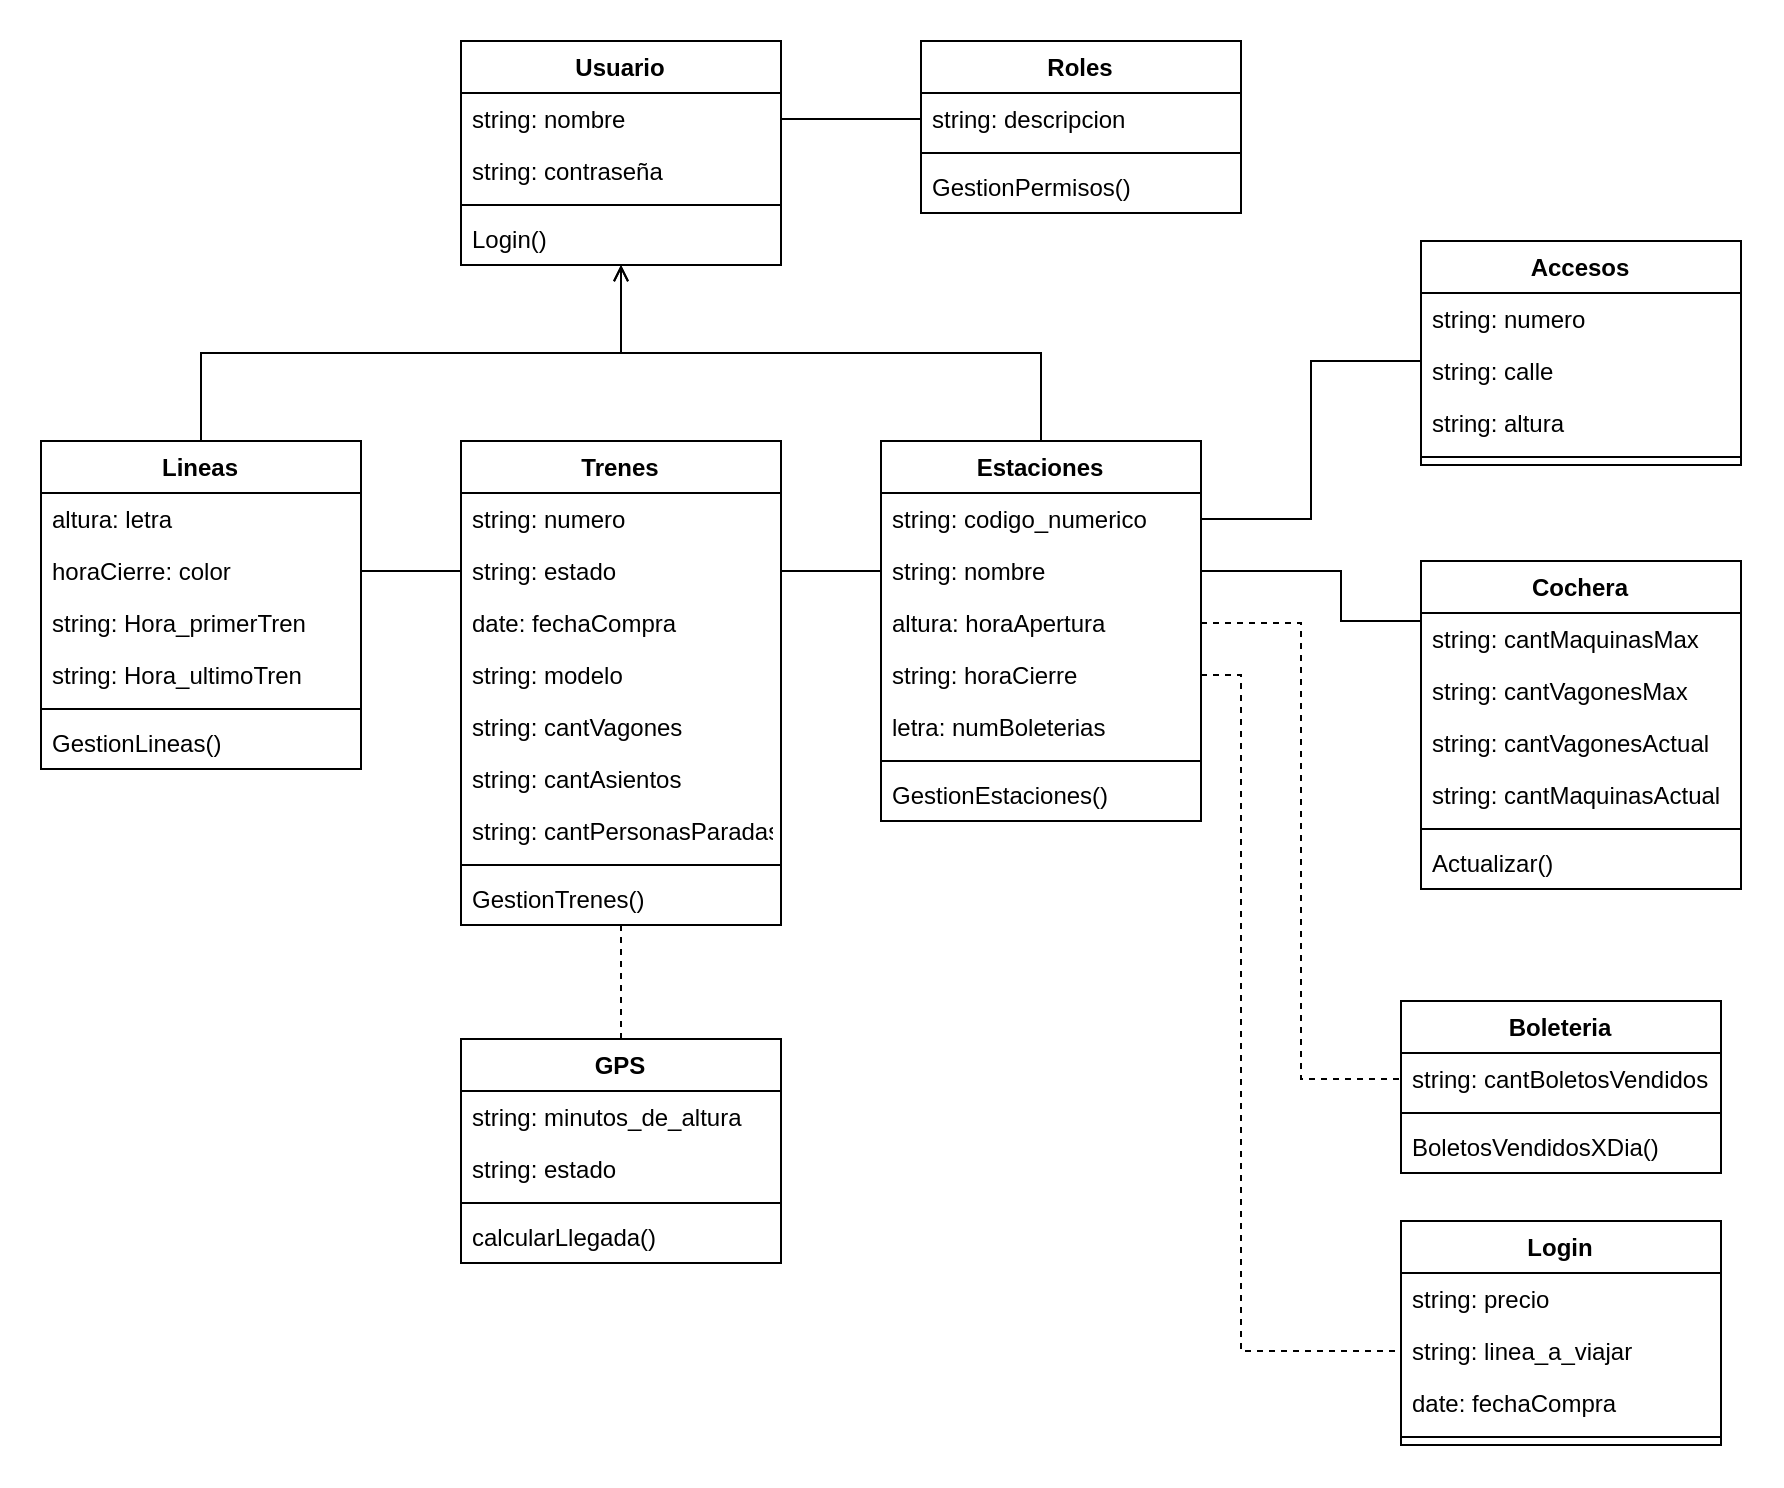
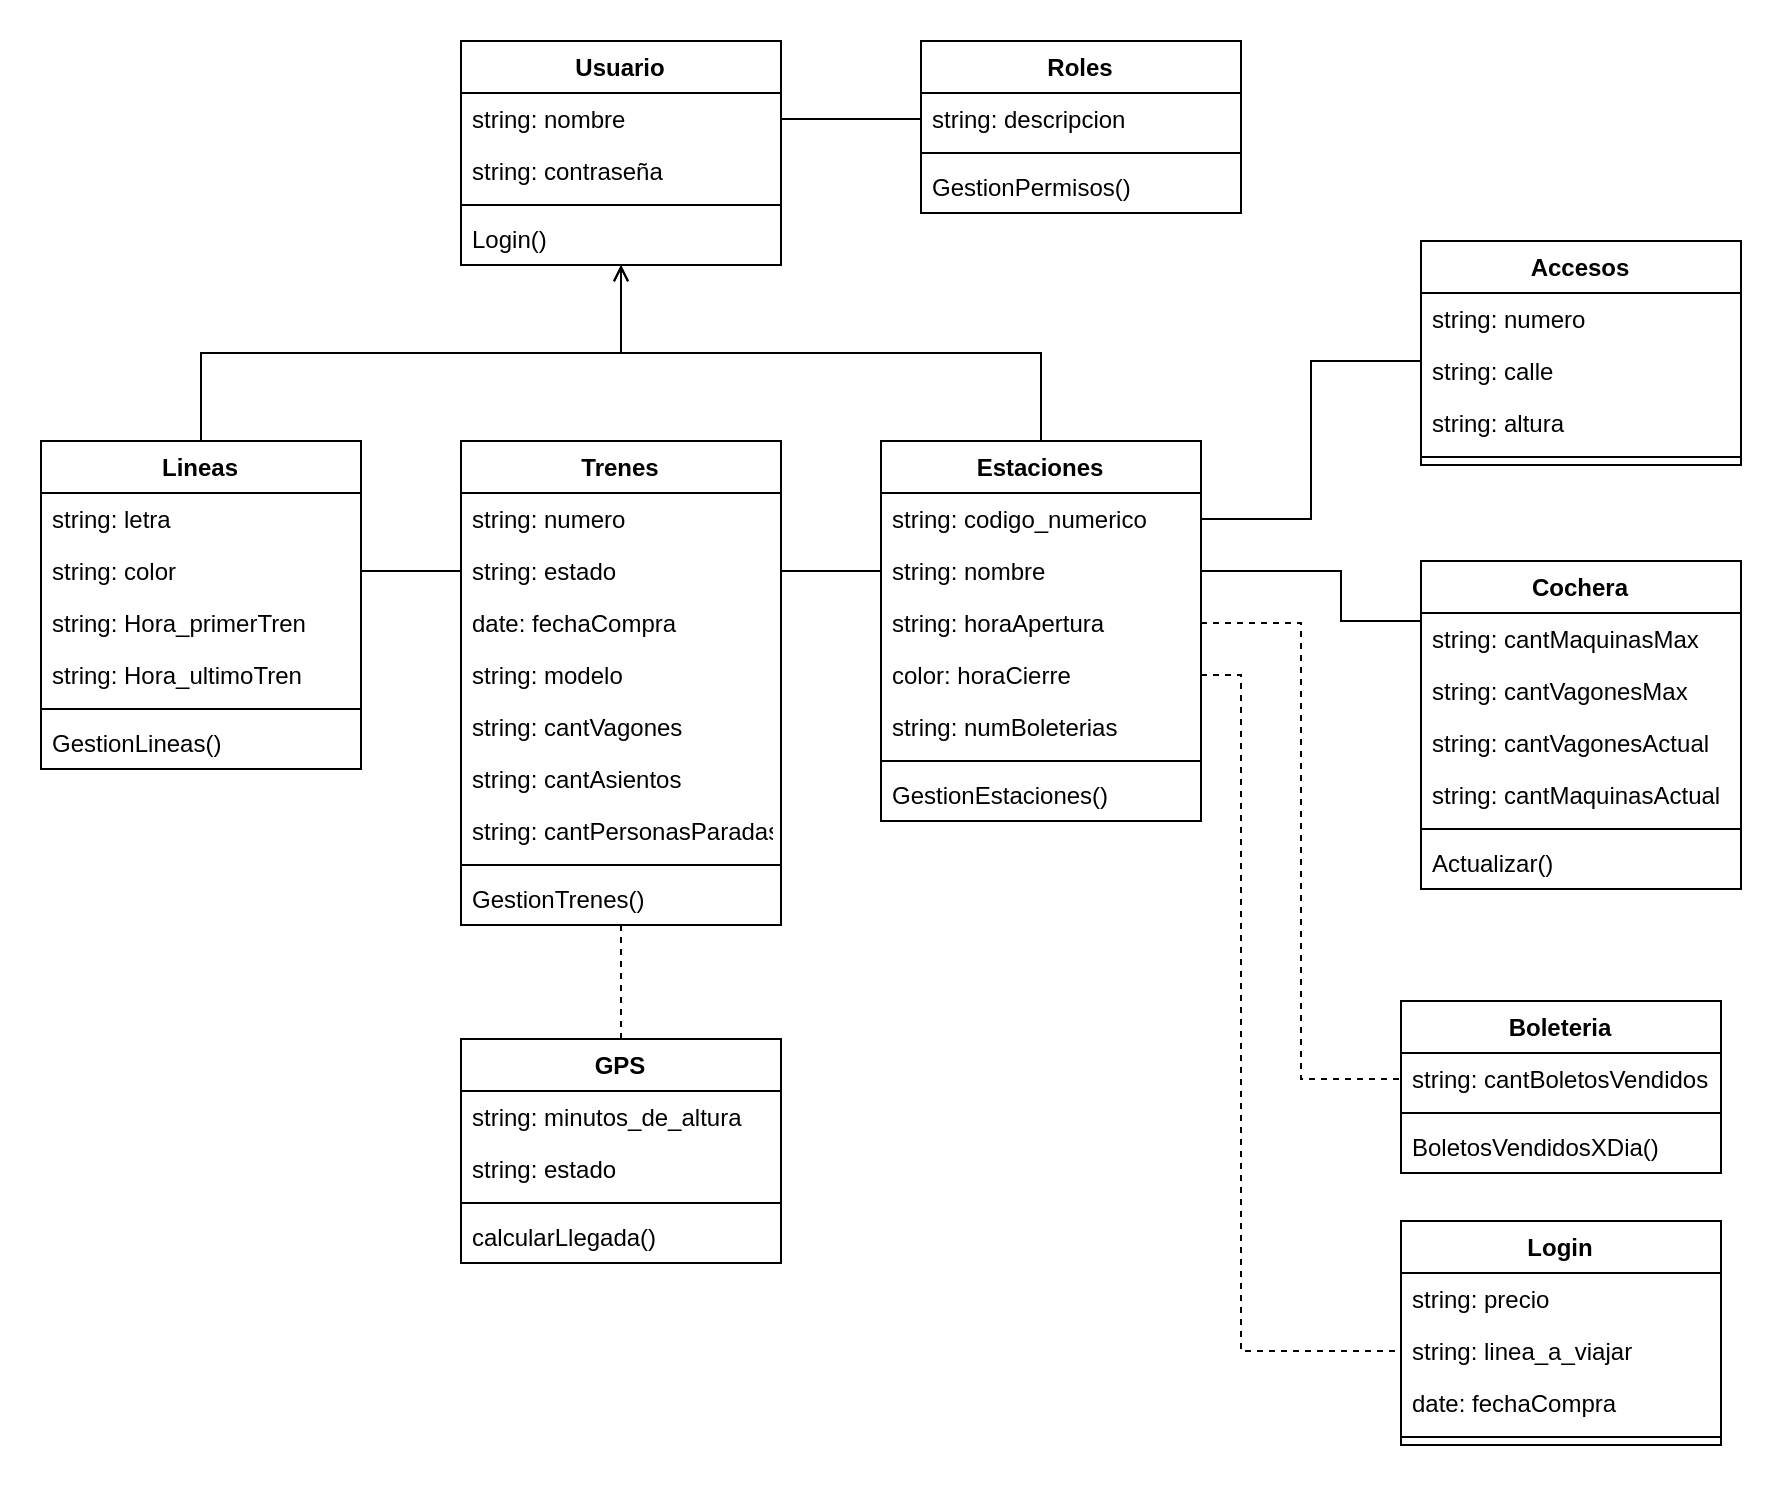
(127, 520) -> (127, 520)
(154, 572) -> (127, 572)
(1017, 624) -> (1017, 624)
(1000, 676) -> (994, 676)
(1011, 728) -> (1018, 728)
